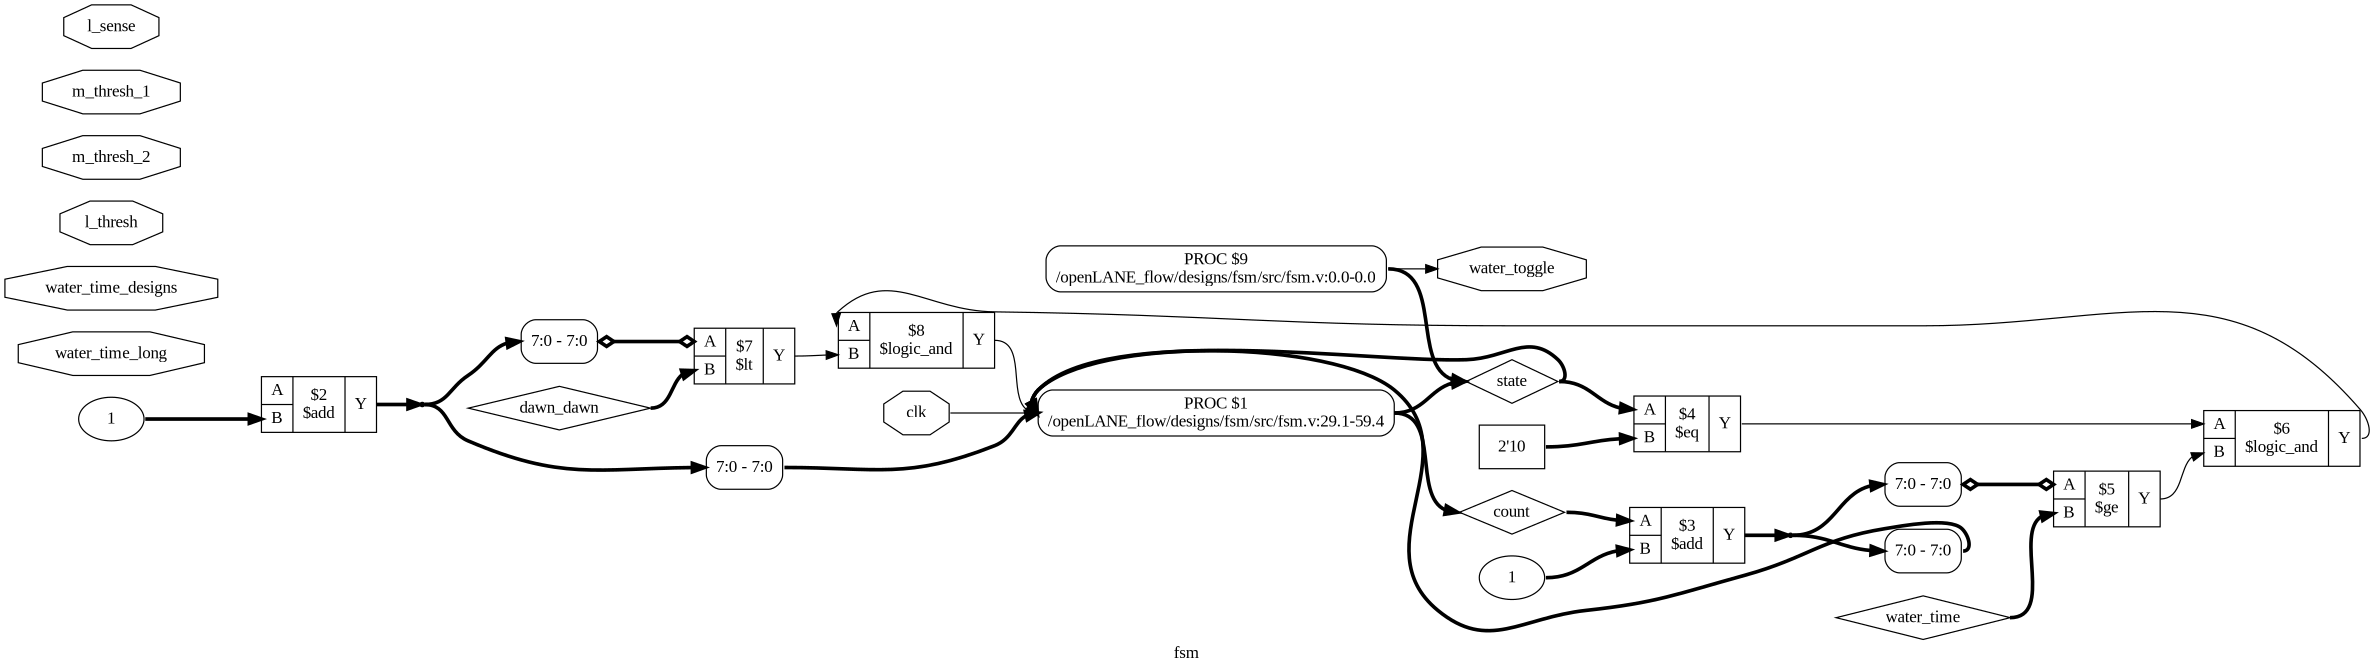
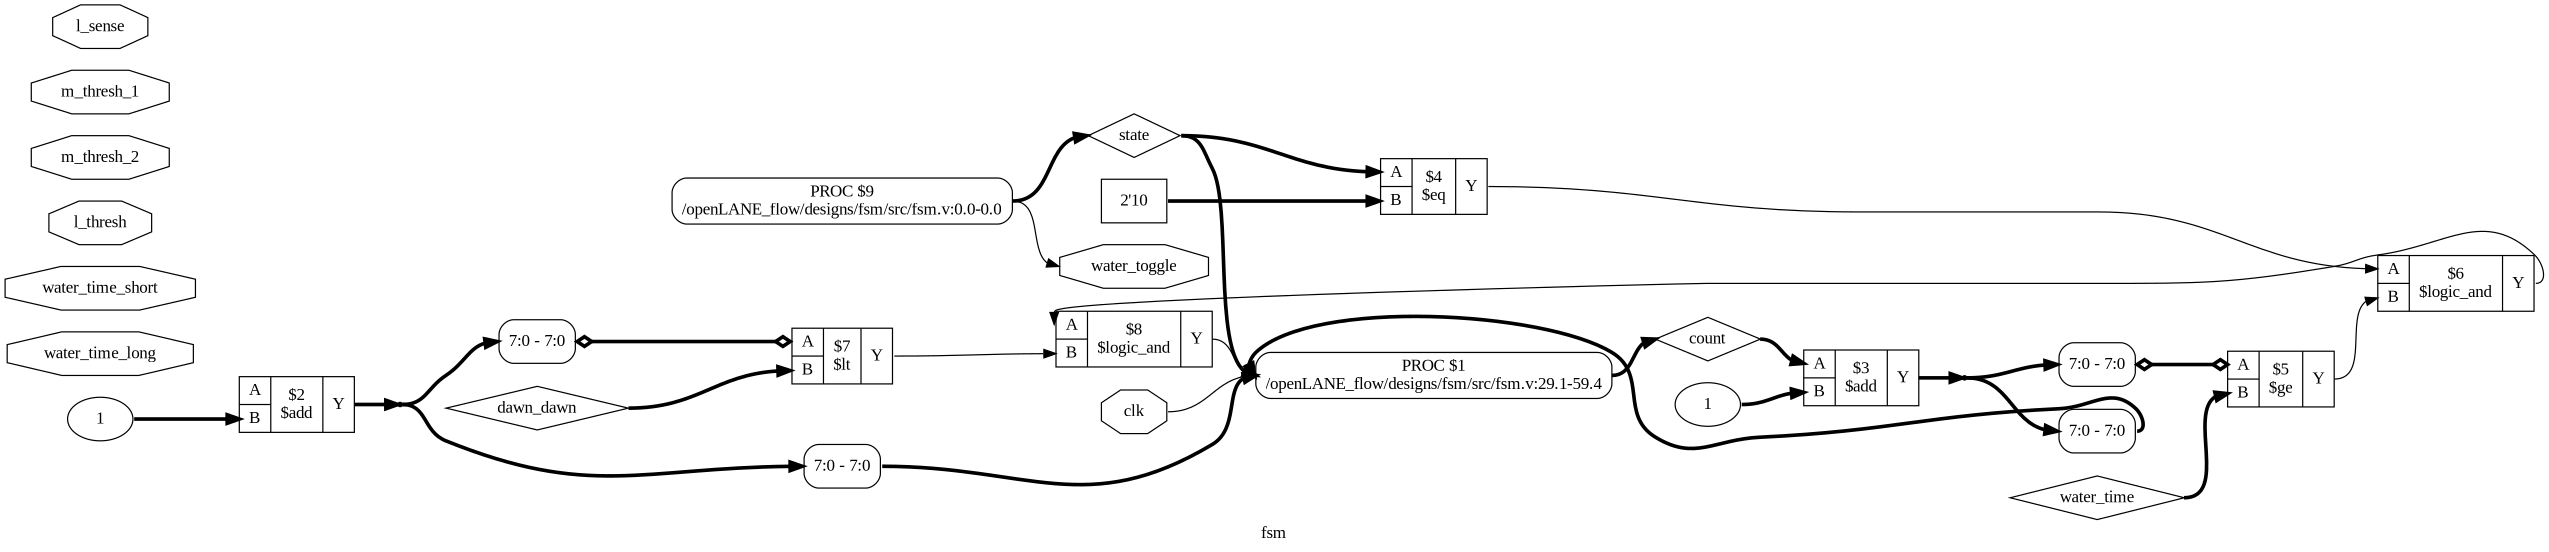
(111, 288) -> (100, 288)
(1425, 401) -> none
